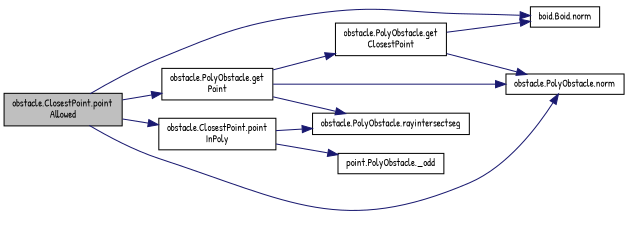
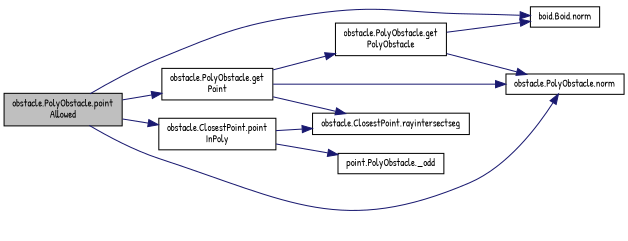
(391, 39) -> (391, 39)
(63, 110) -> (63, 110)
(391, 124) -> (391, 124)
